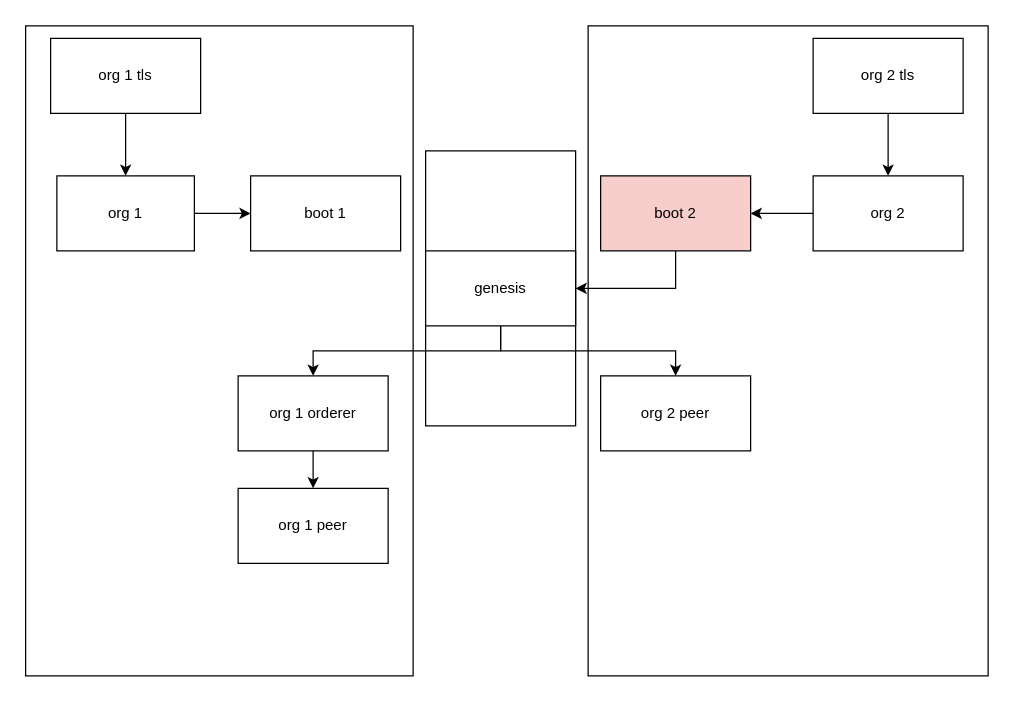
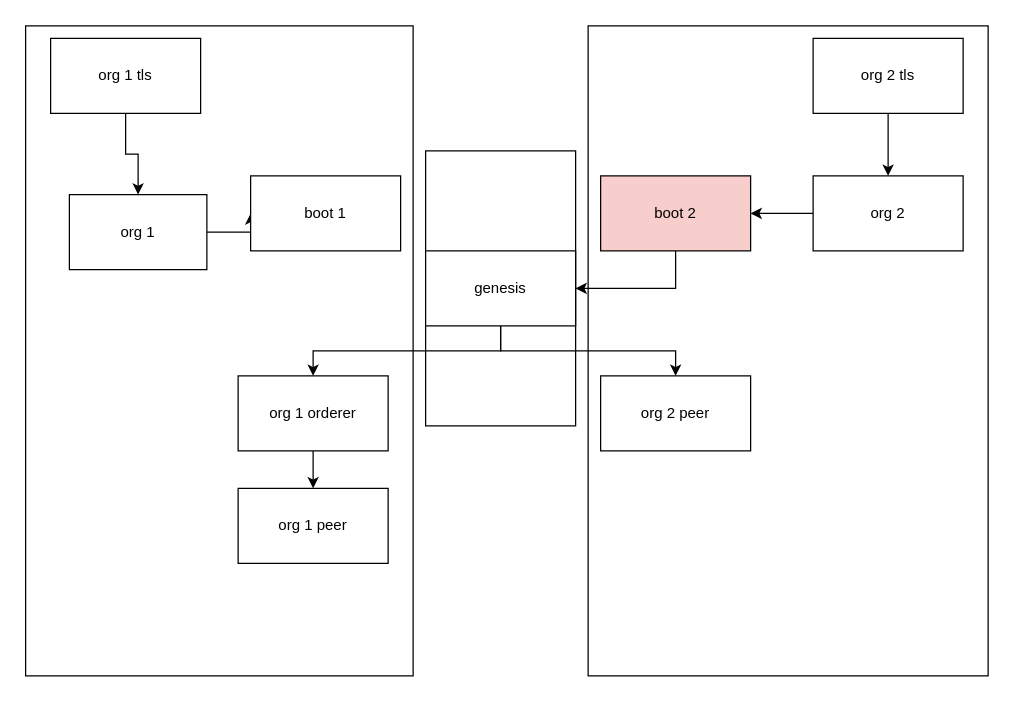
(126, 213) -> (138, 232)
